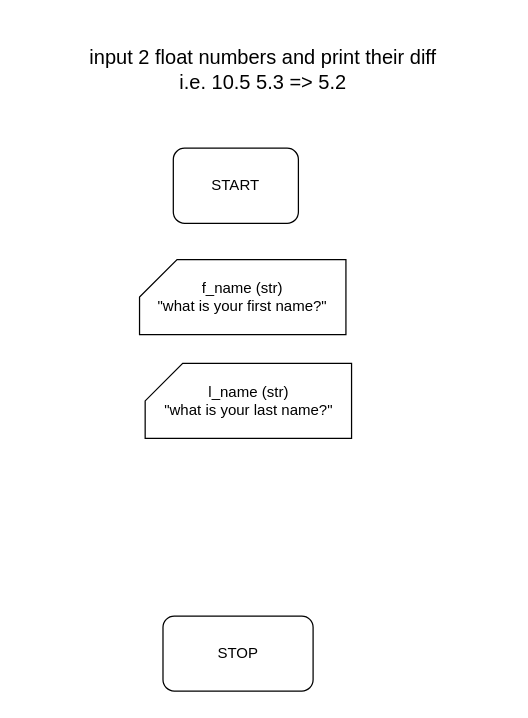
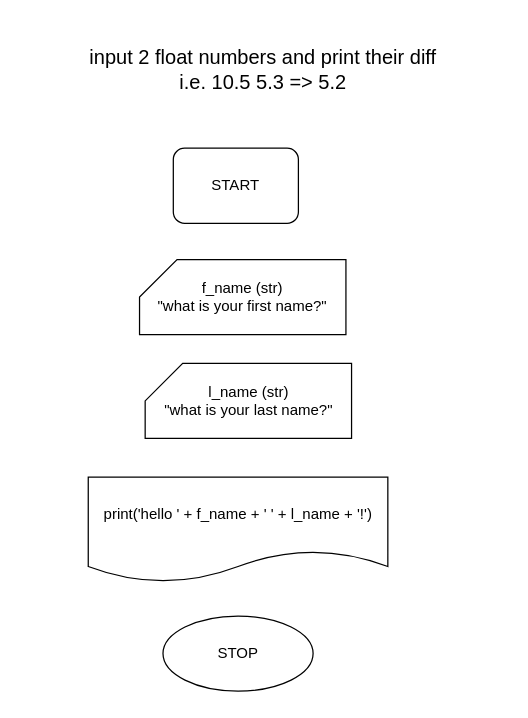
none -> (238, 529)
(238, 653) -> (238, 653)
